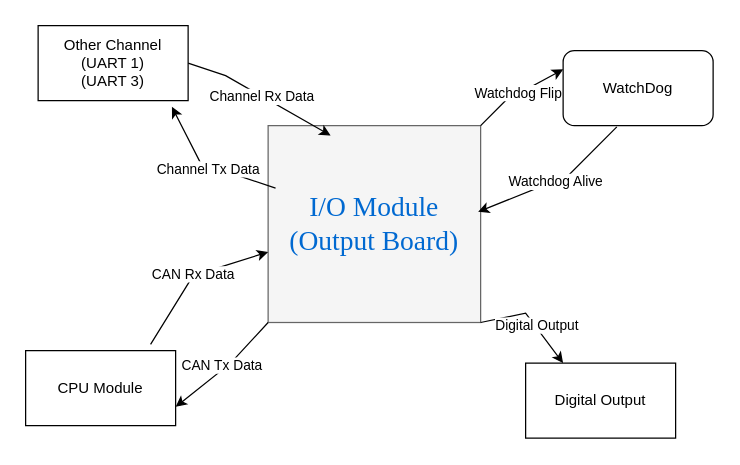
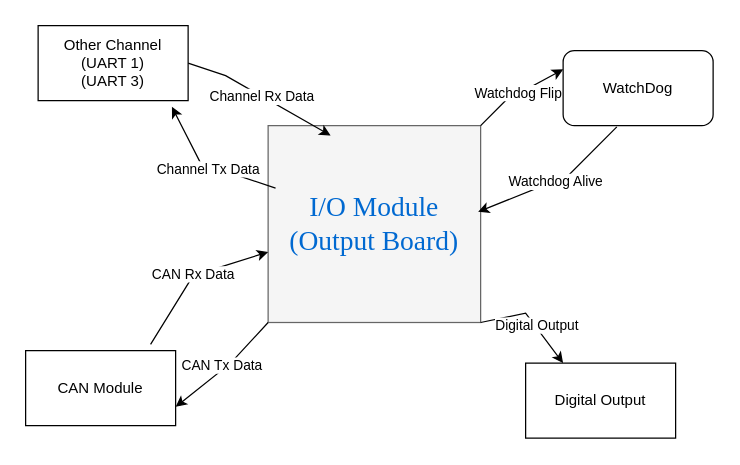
(101, 388) -> (101, 388)
